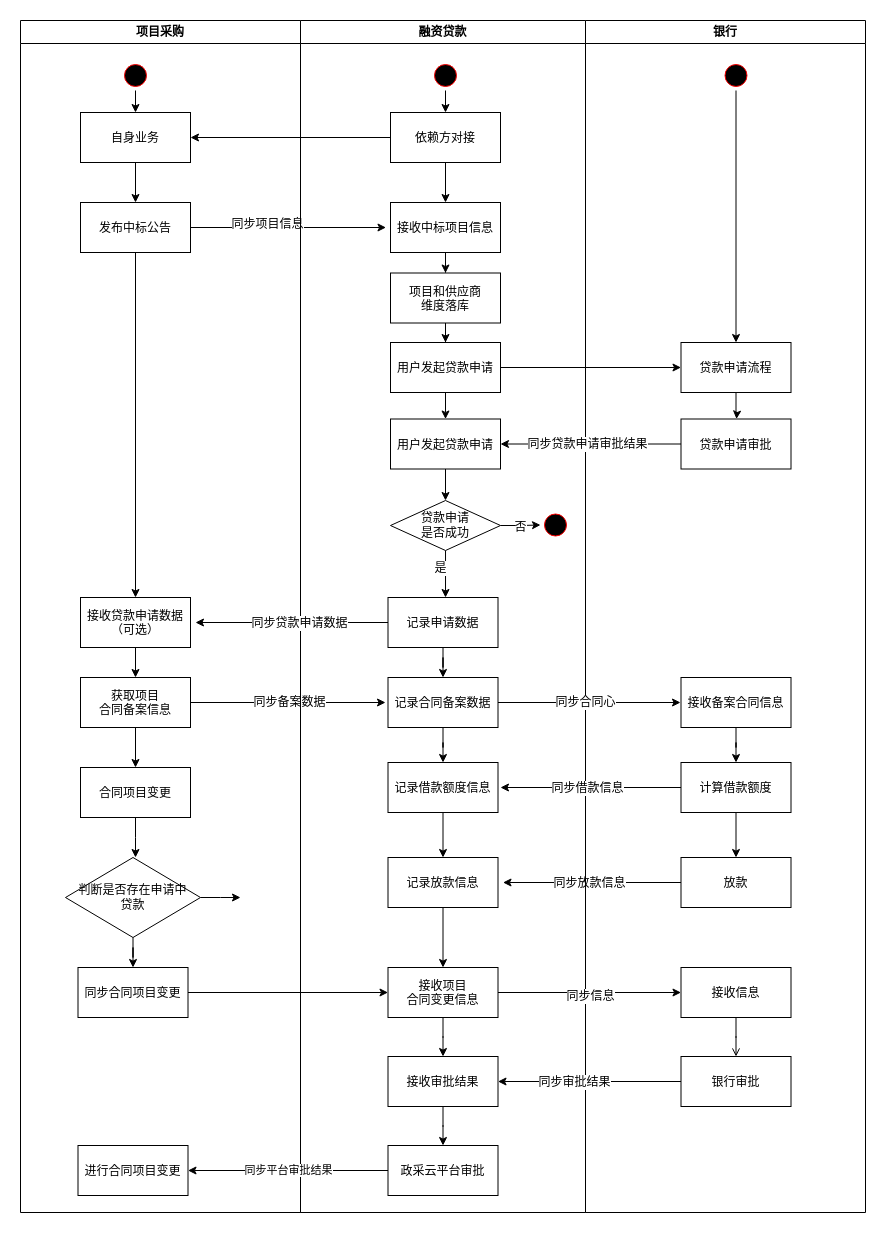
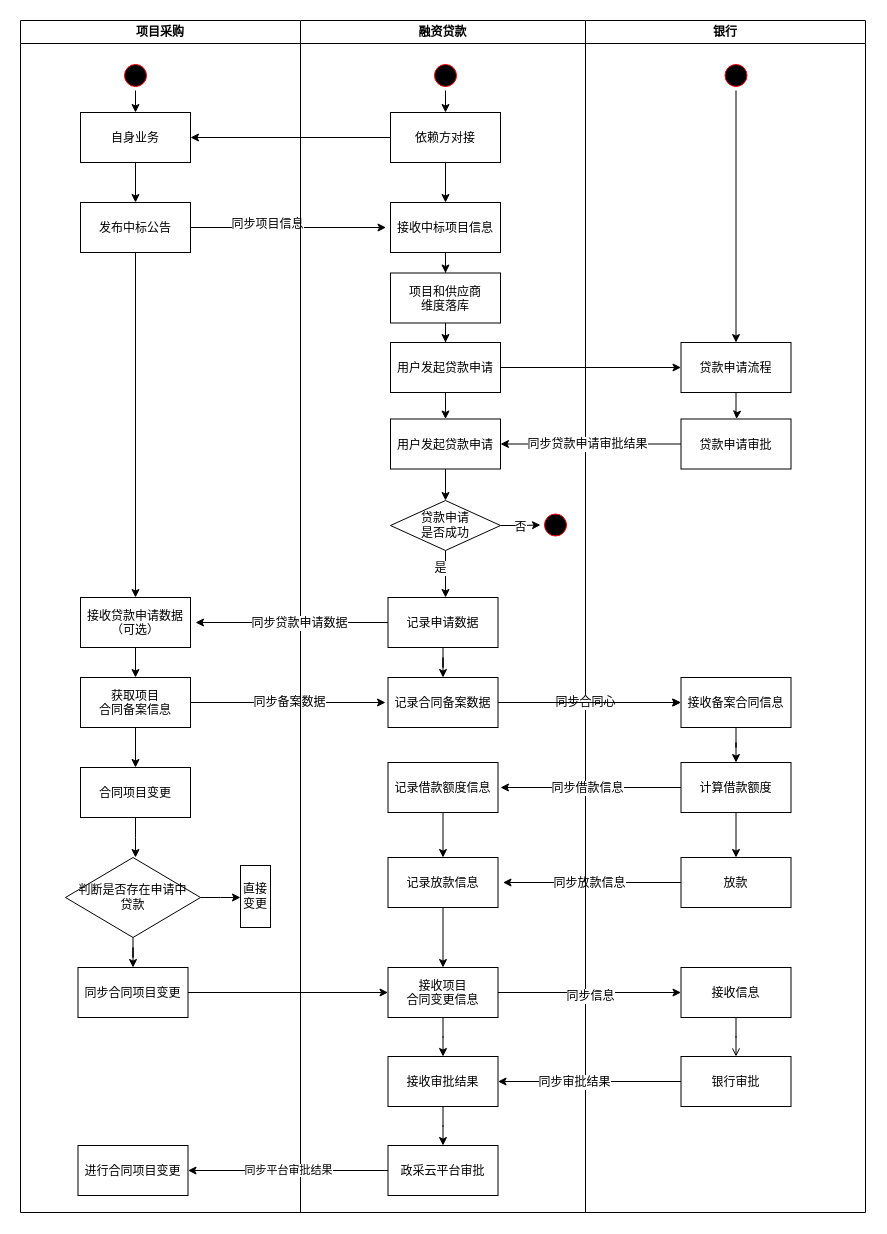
(443, 747) -> (675, 703)
none -> (256, 897)
